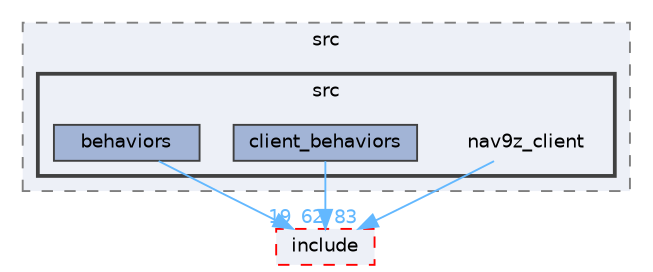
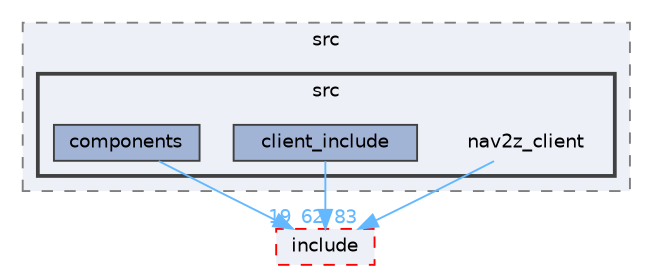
(127, 143) -> (127, 143)
(325, 143) -> (325, 143)
(526, 143) -> (526, 143)
